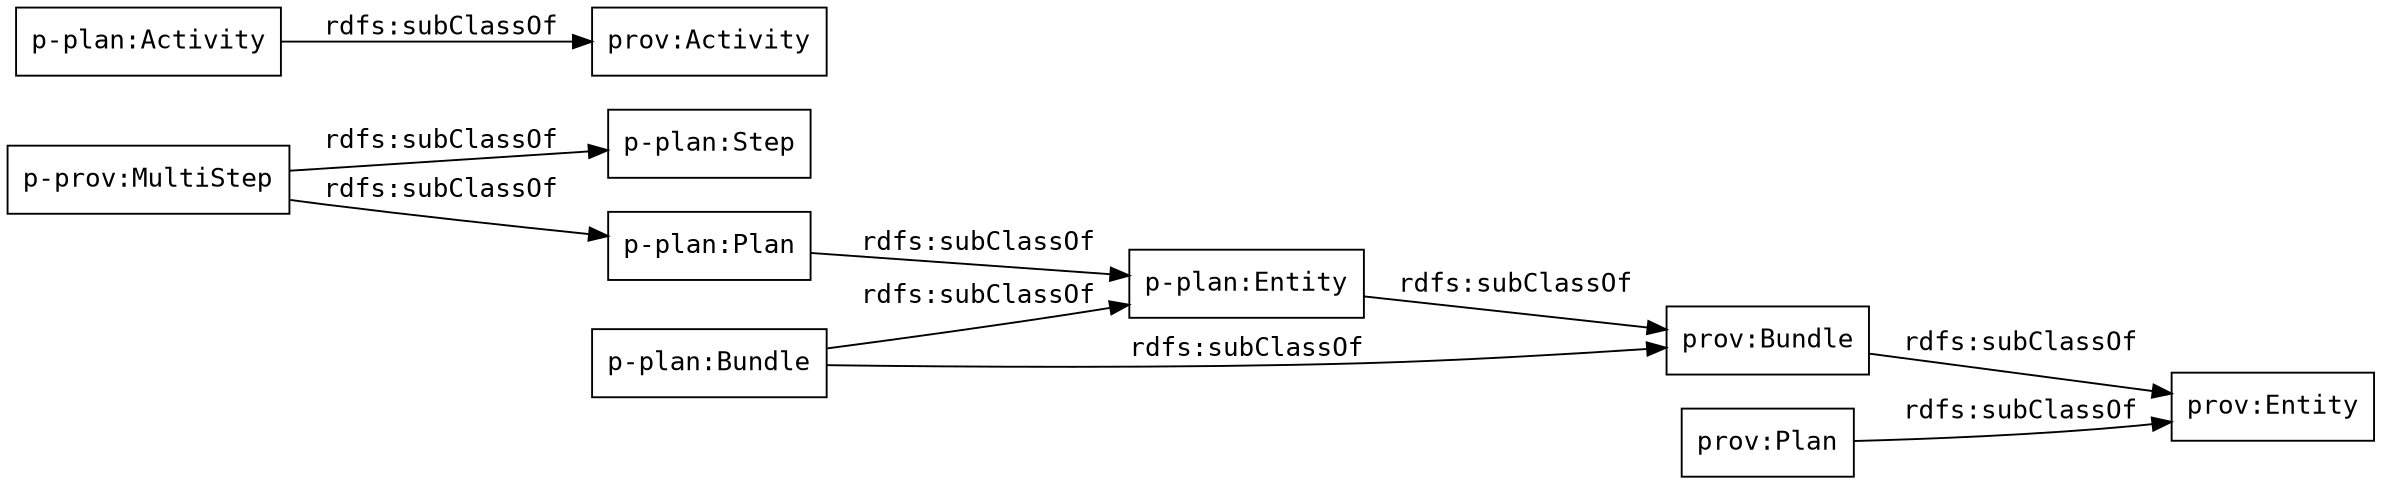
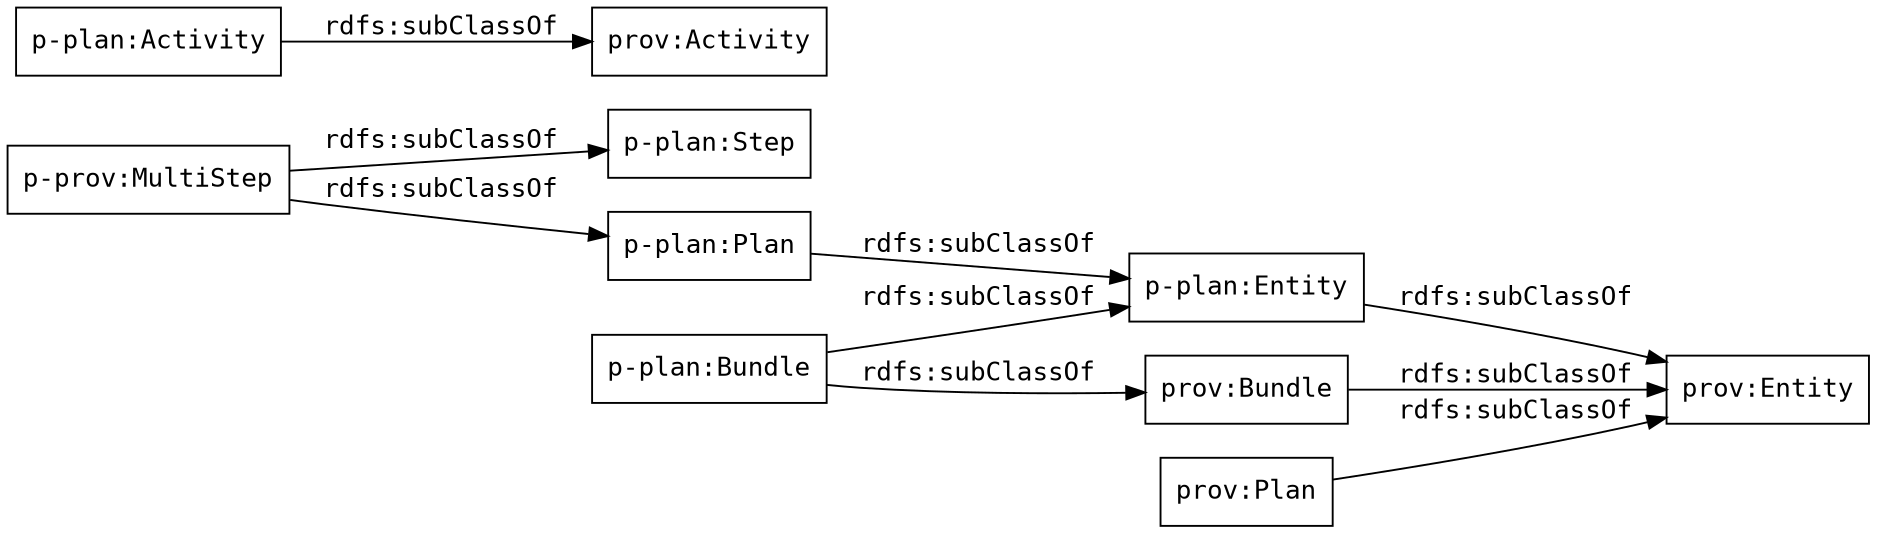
(1506, 312) -> (1506, 329)
